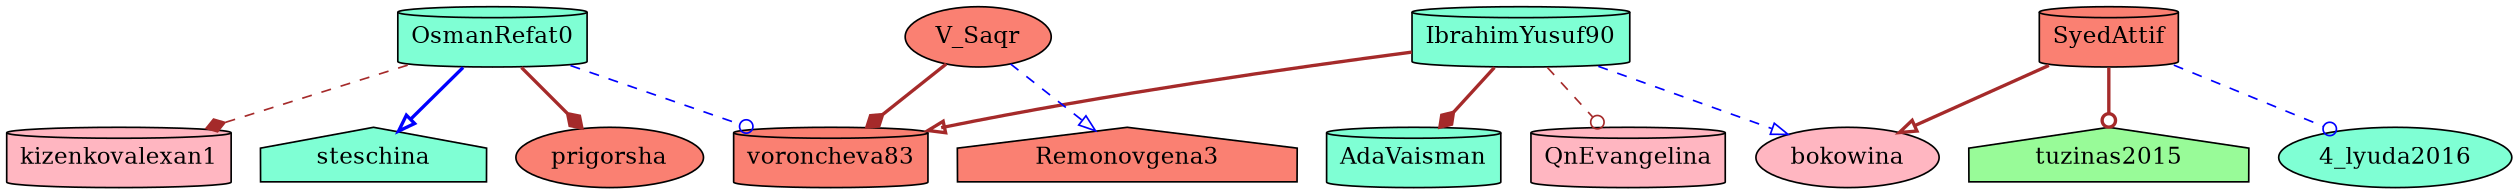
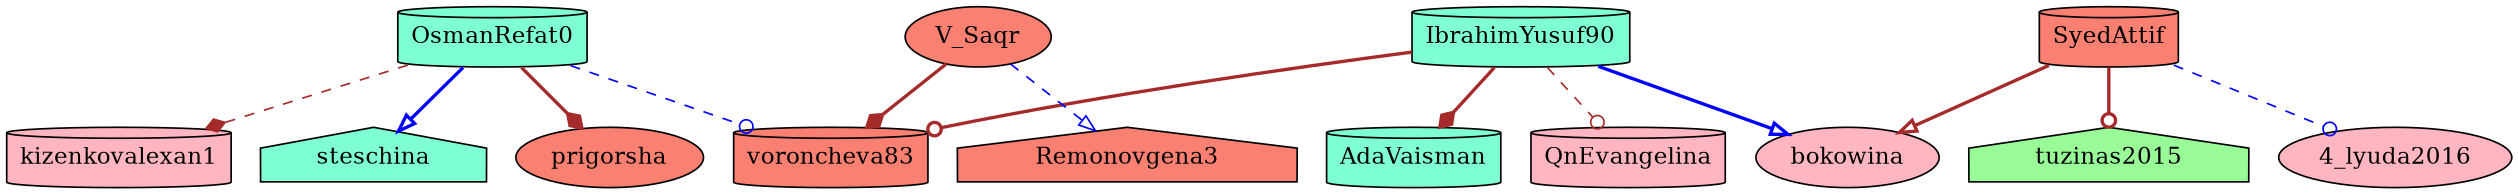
(1176, 86) -> (1176, 86)
(1685, 97) -> (1685, 97)
(2395, 157) -> (2395, 157)
